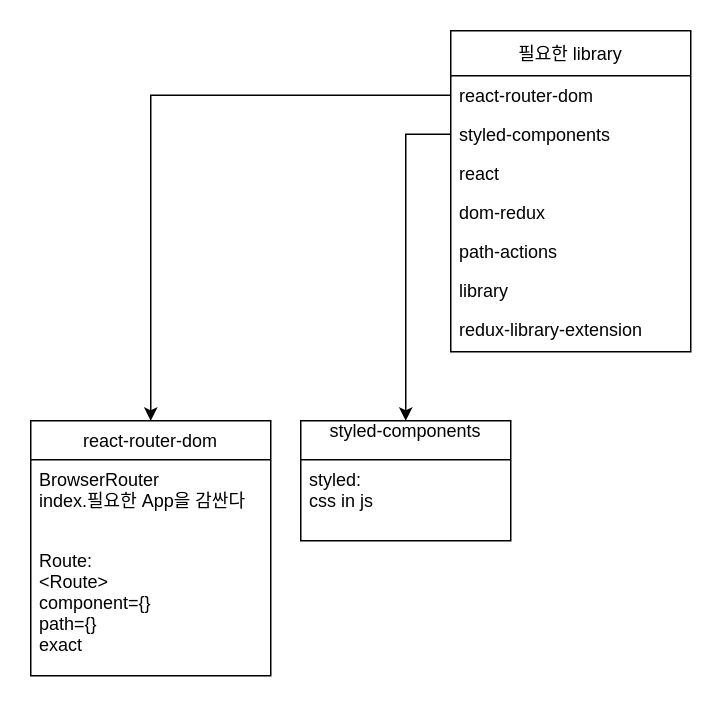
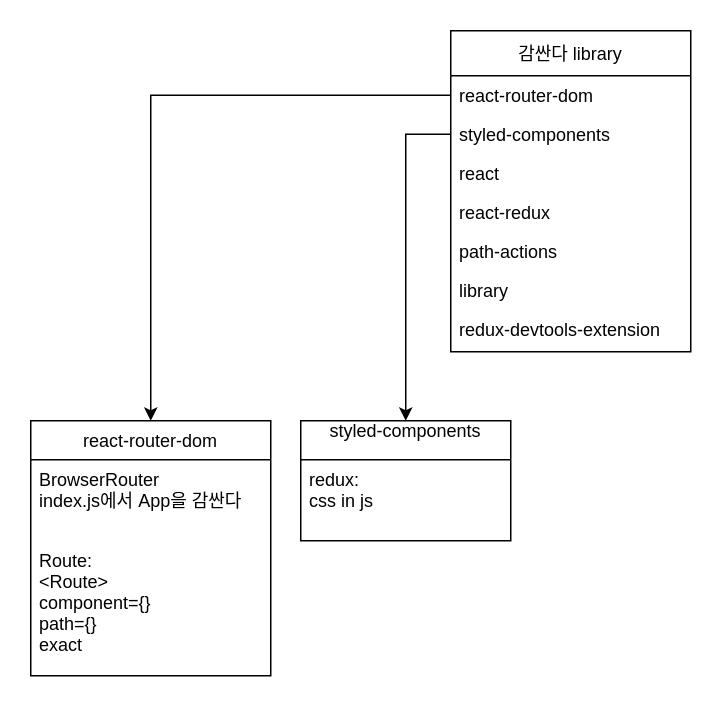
(570, 54) -> (570, 54)
(504, 213) -> (514, 213)
(568, 330) -> (575, 330)
(105, 480) -> (105, 480)
(340, 480) -> (337, 480)
